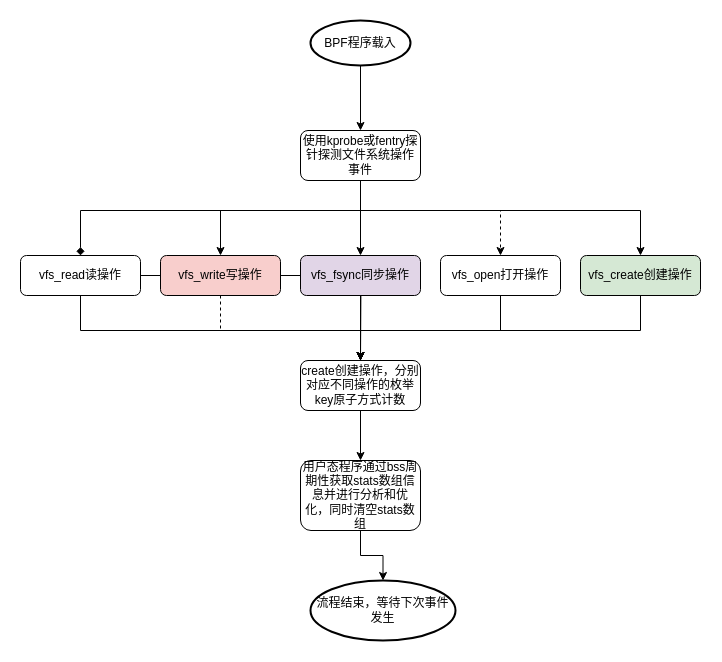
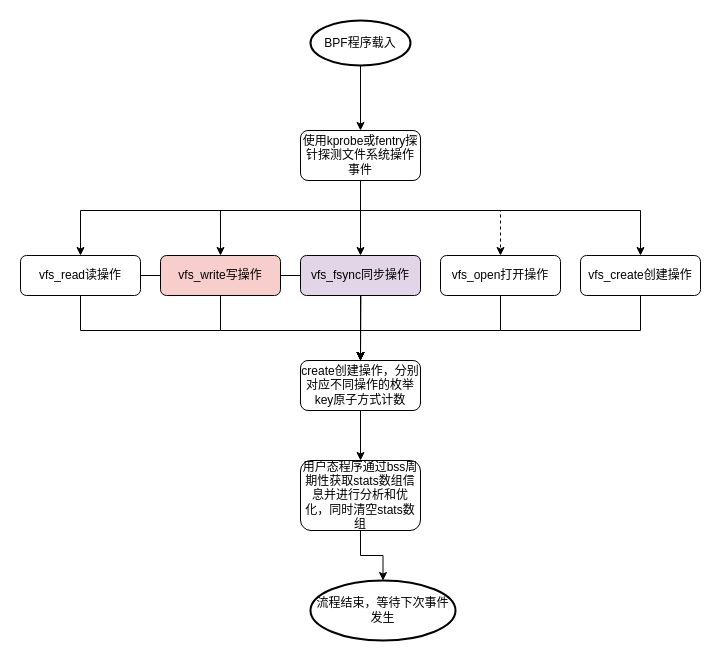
(81, 247) -> (81, 247)
(641, 276) -> (641, 276)
(221, 312) -> (221, 312)
